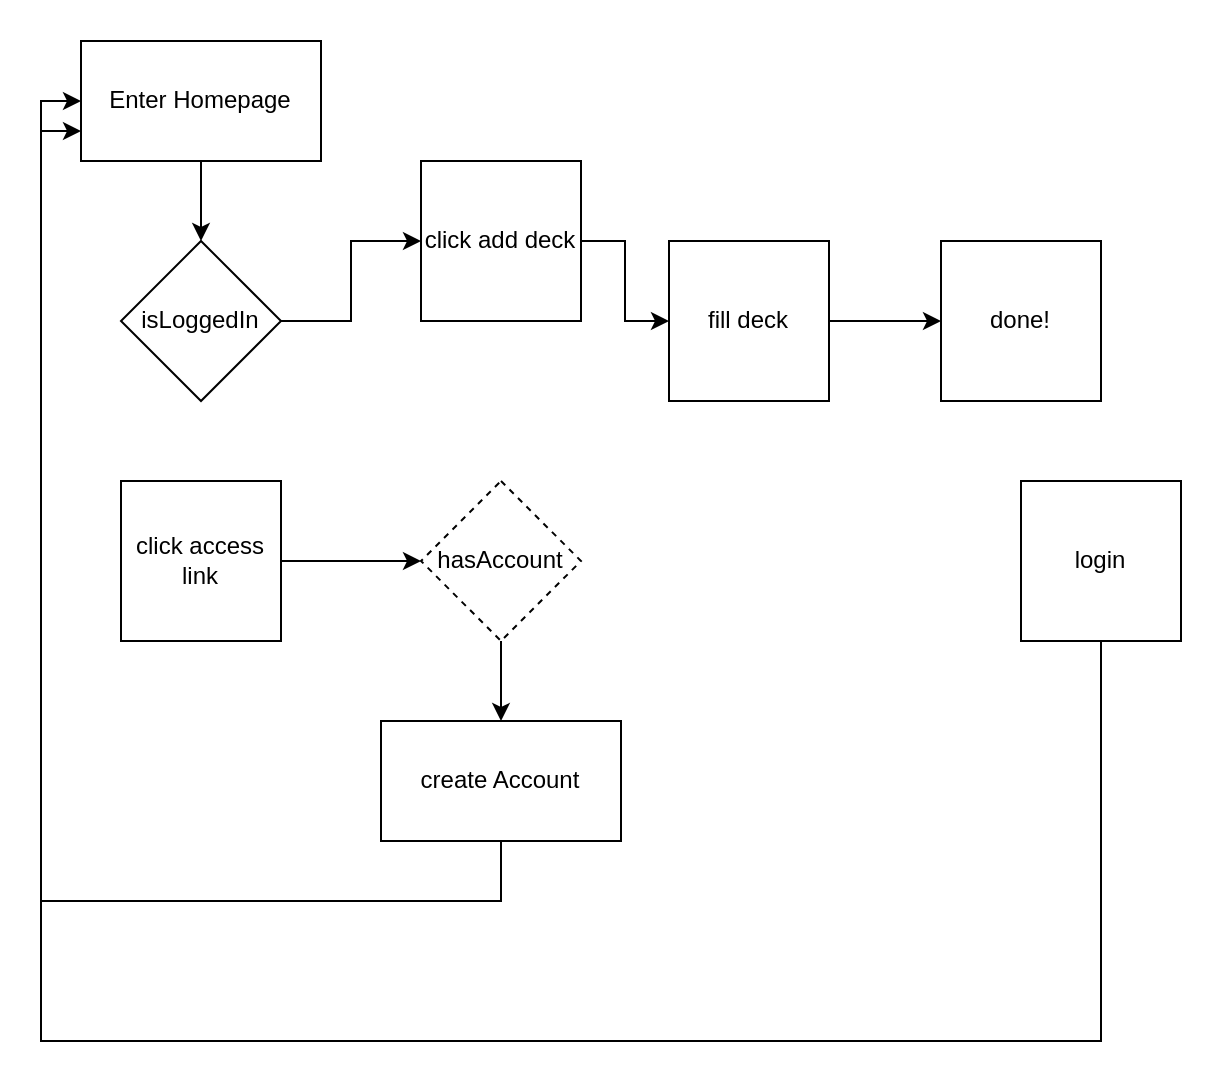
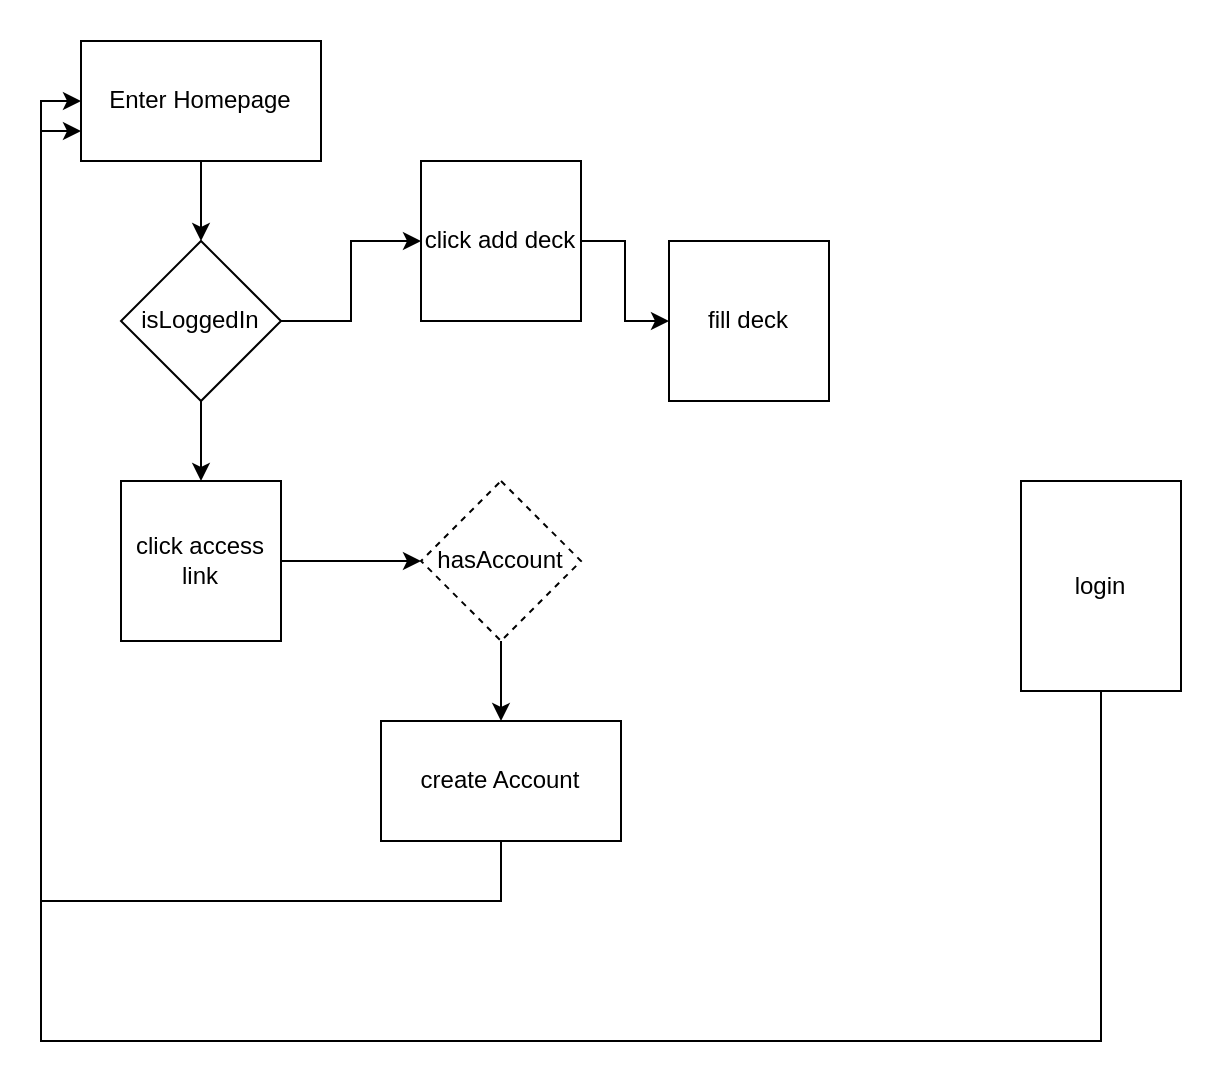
(878, 321) -> none
(1021, 321) -> none
none -> (201, 434)
(1101, 561) -> (1101, 586)
